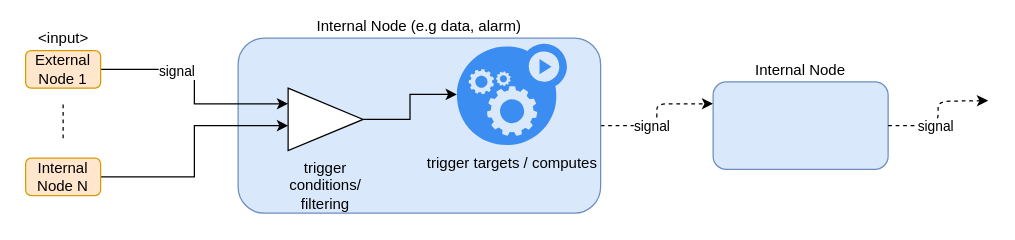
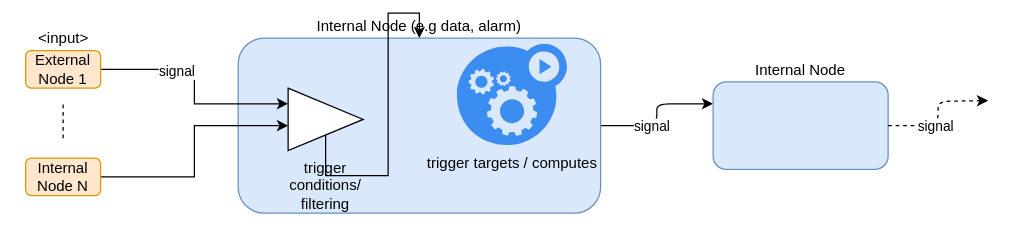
(677, 104) -> (677, 104)
(410, 111) -> (388, 121)
